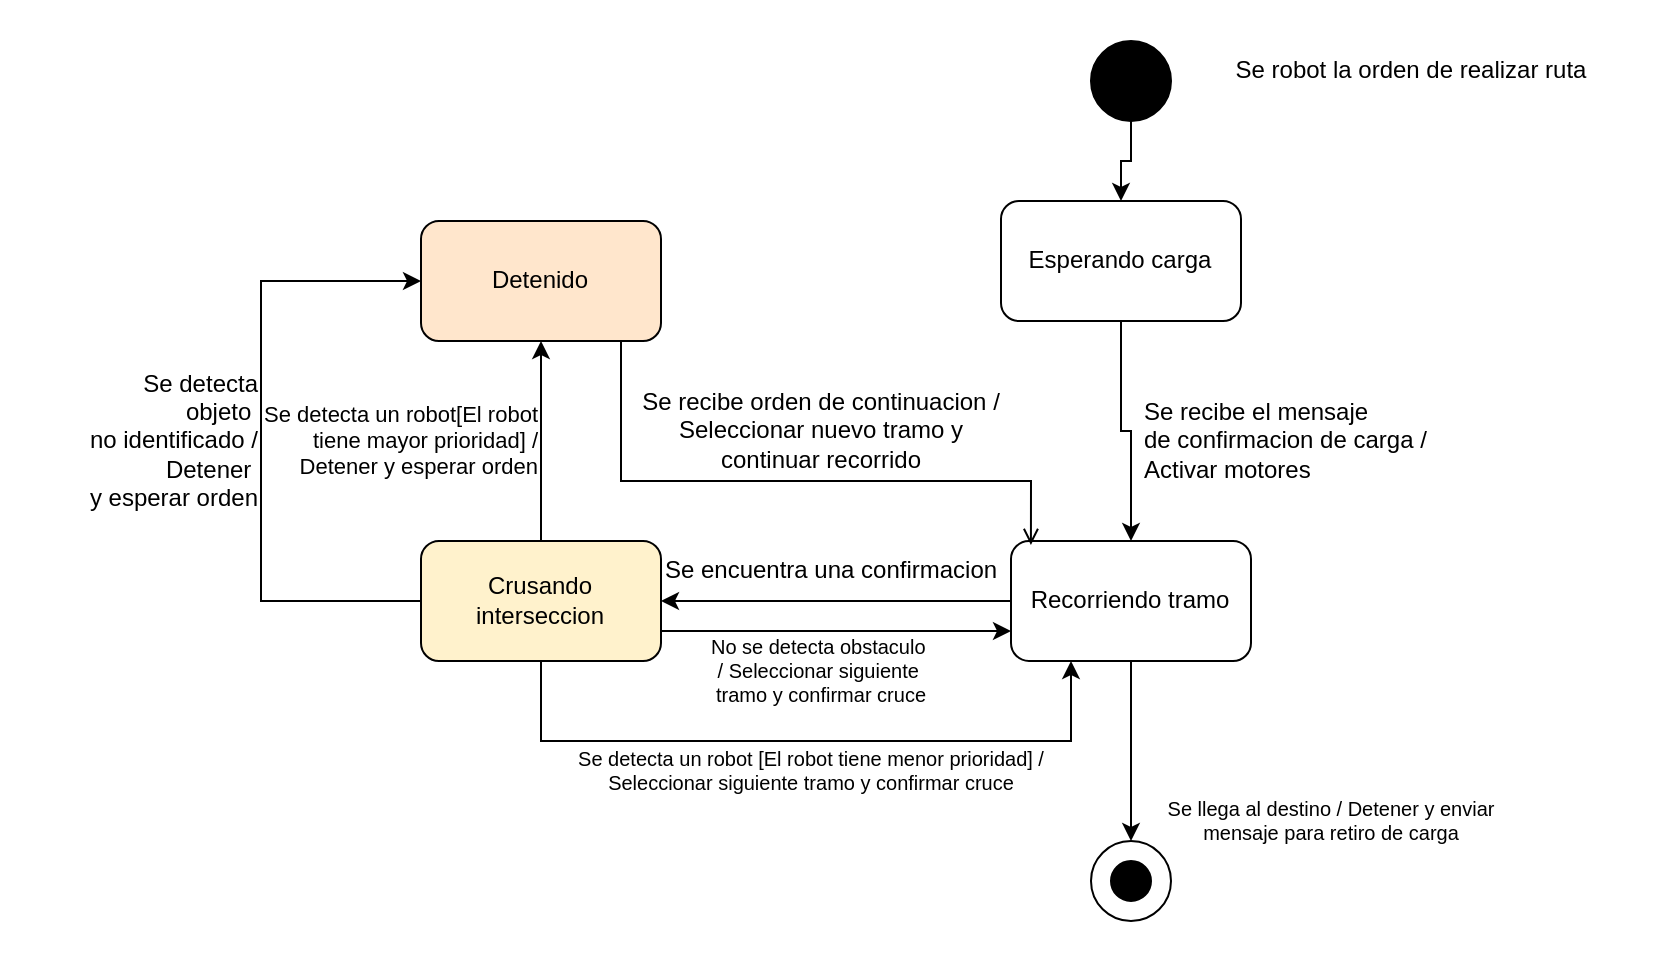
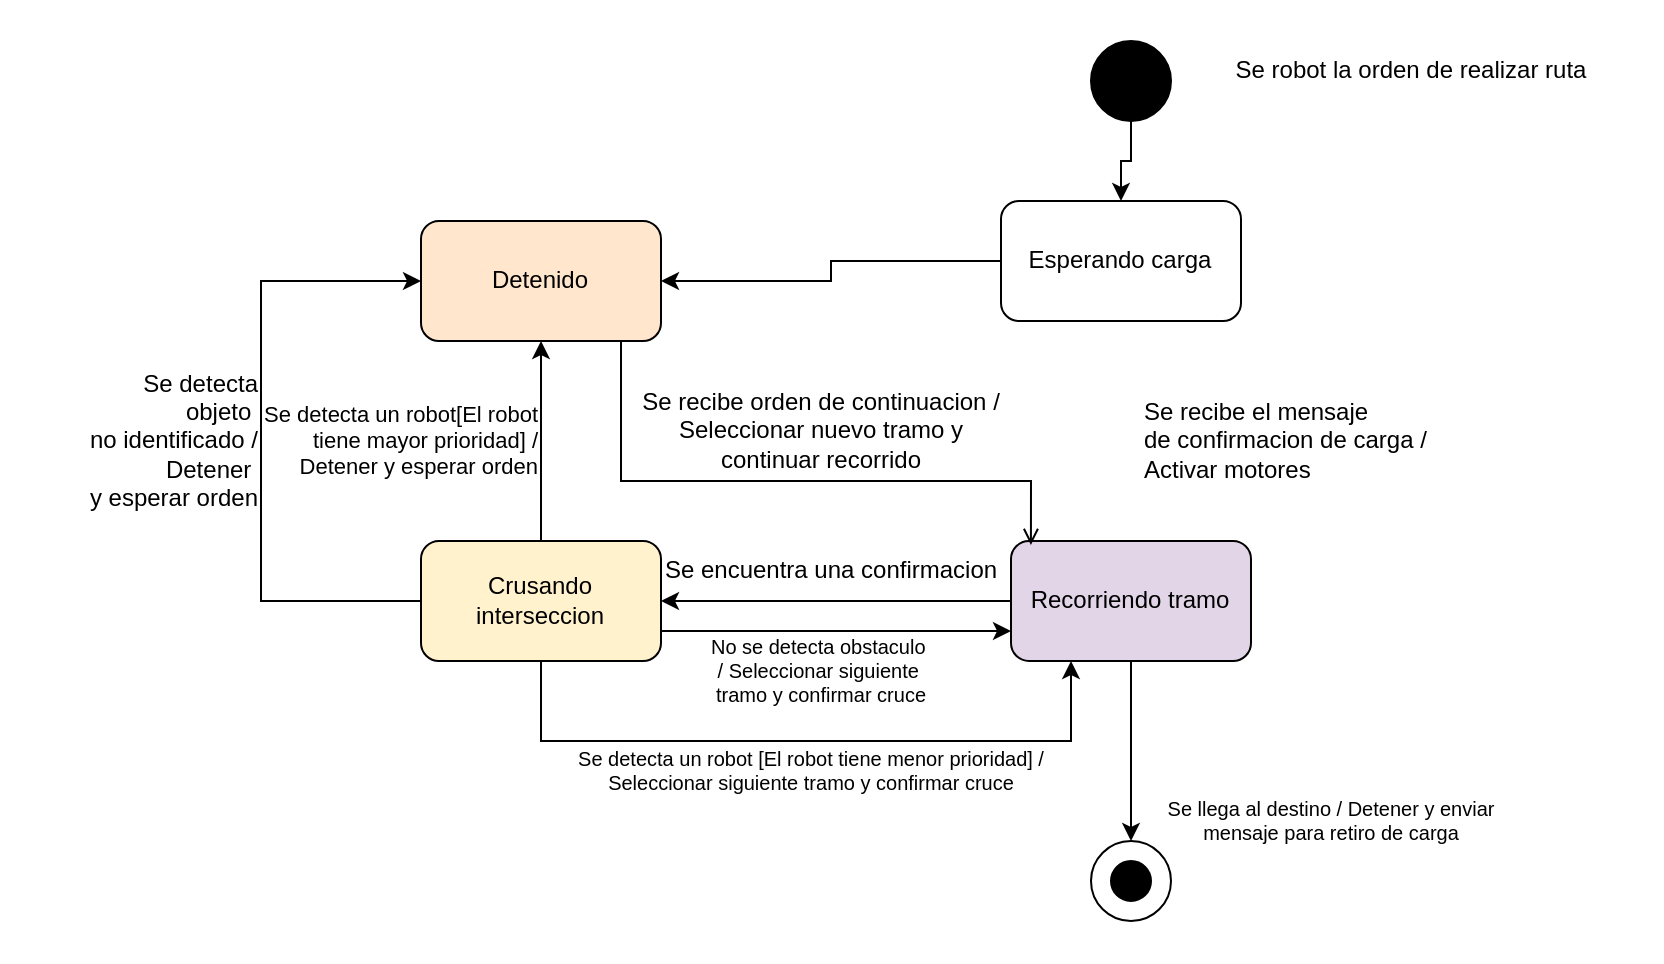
(1121, 429) -> (831, 264)
(1131, 601) -> (1131, 601)
